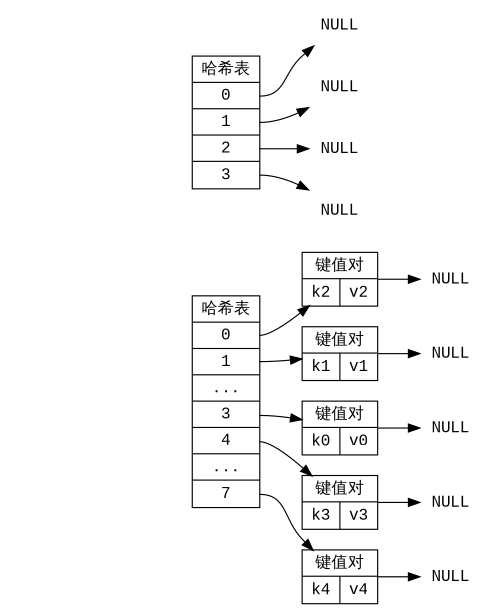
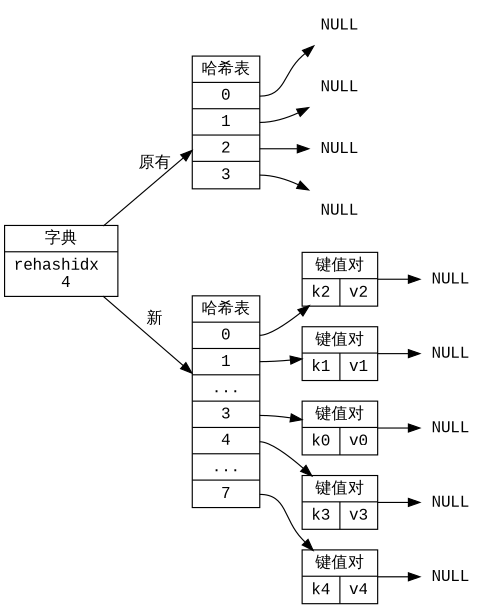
none -> (61, 261)
